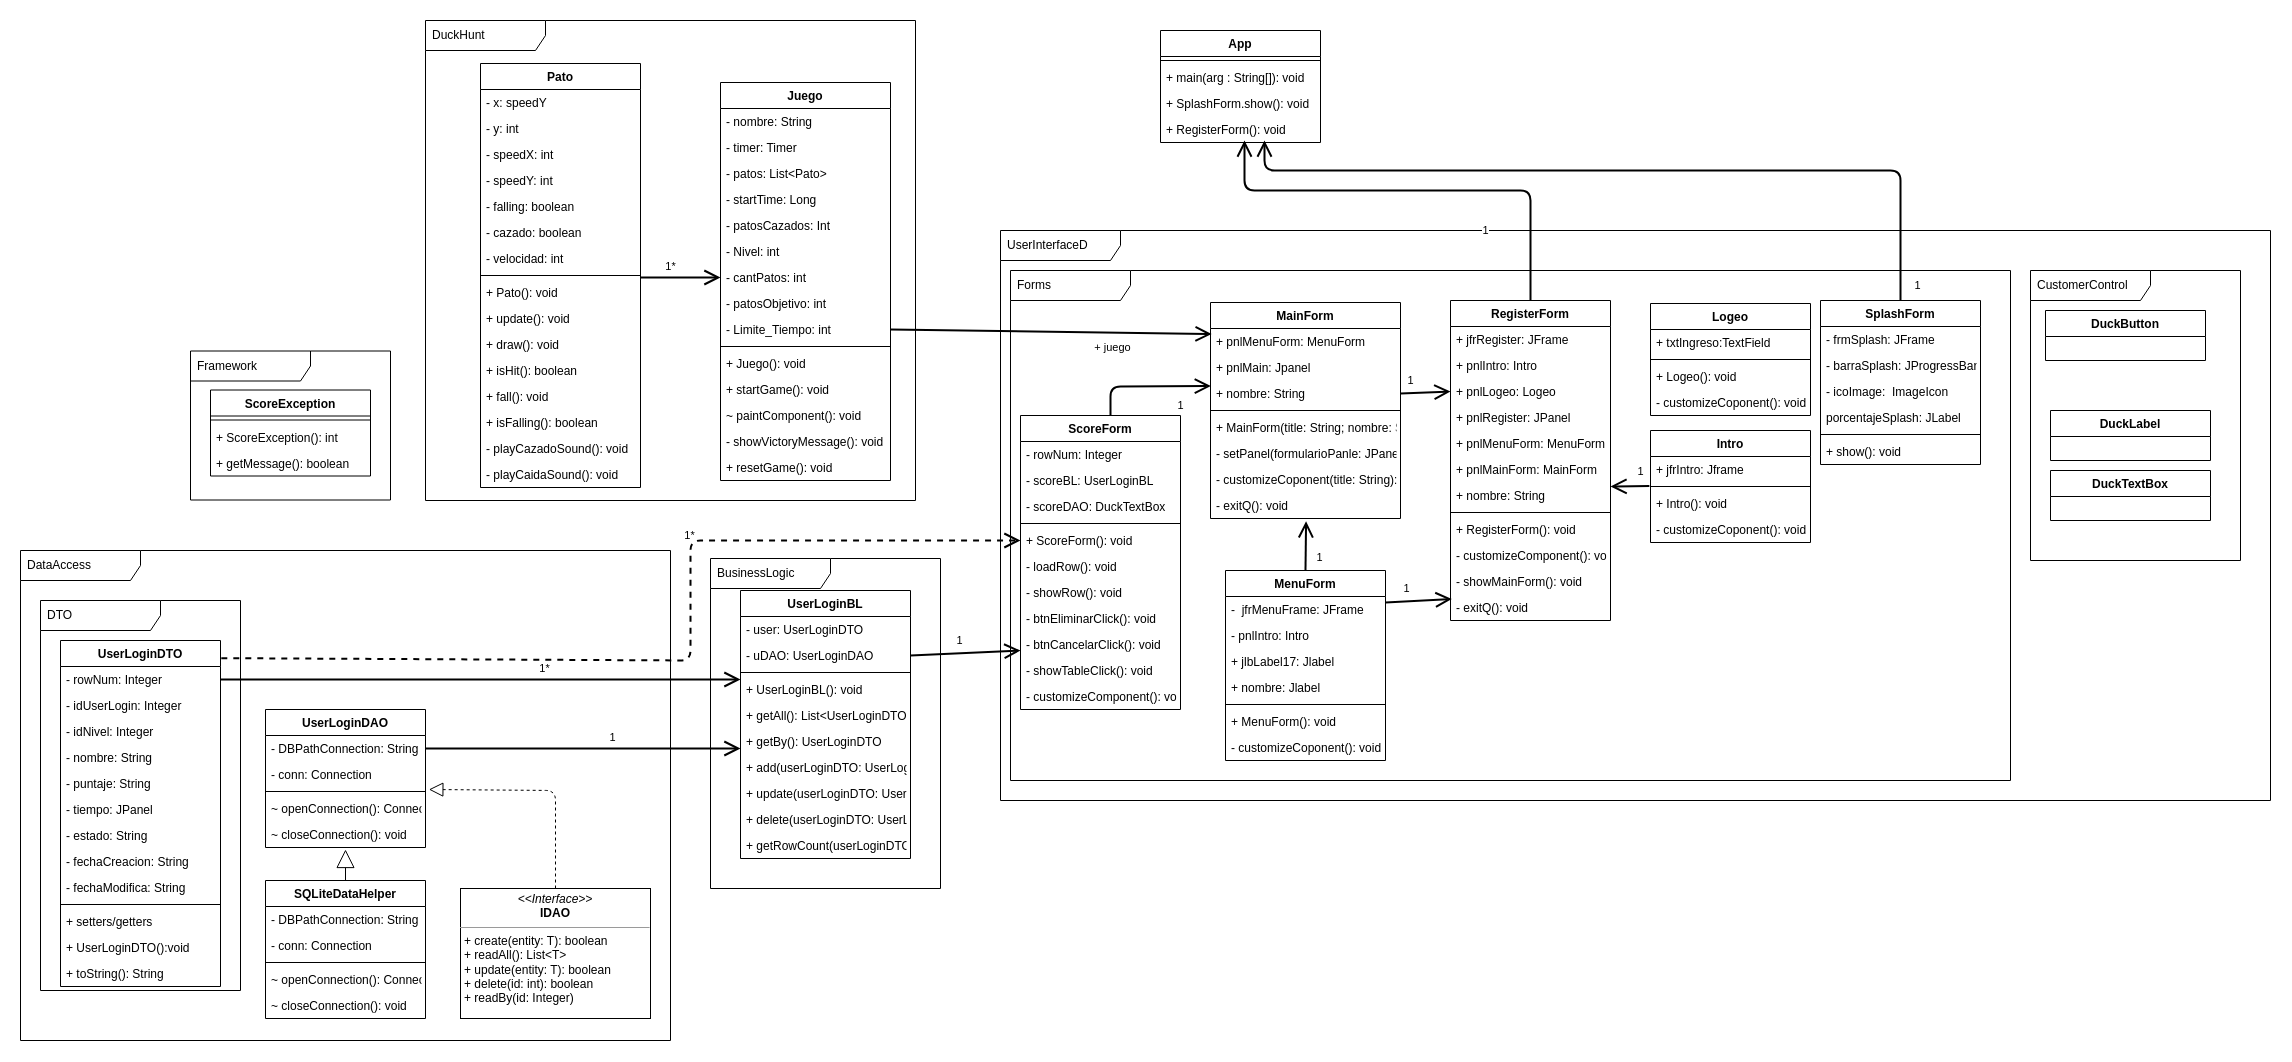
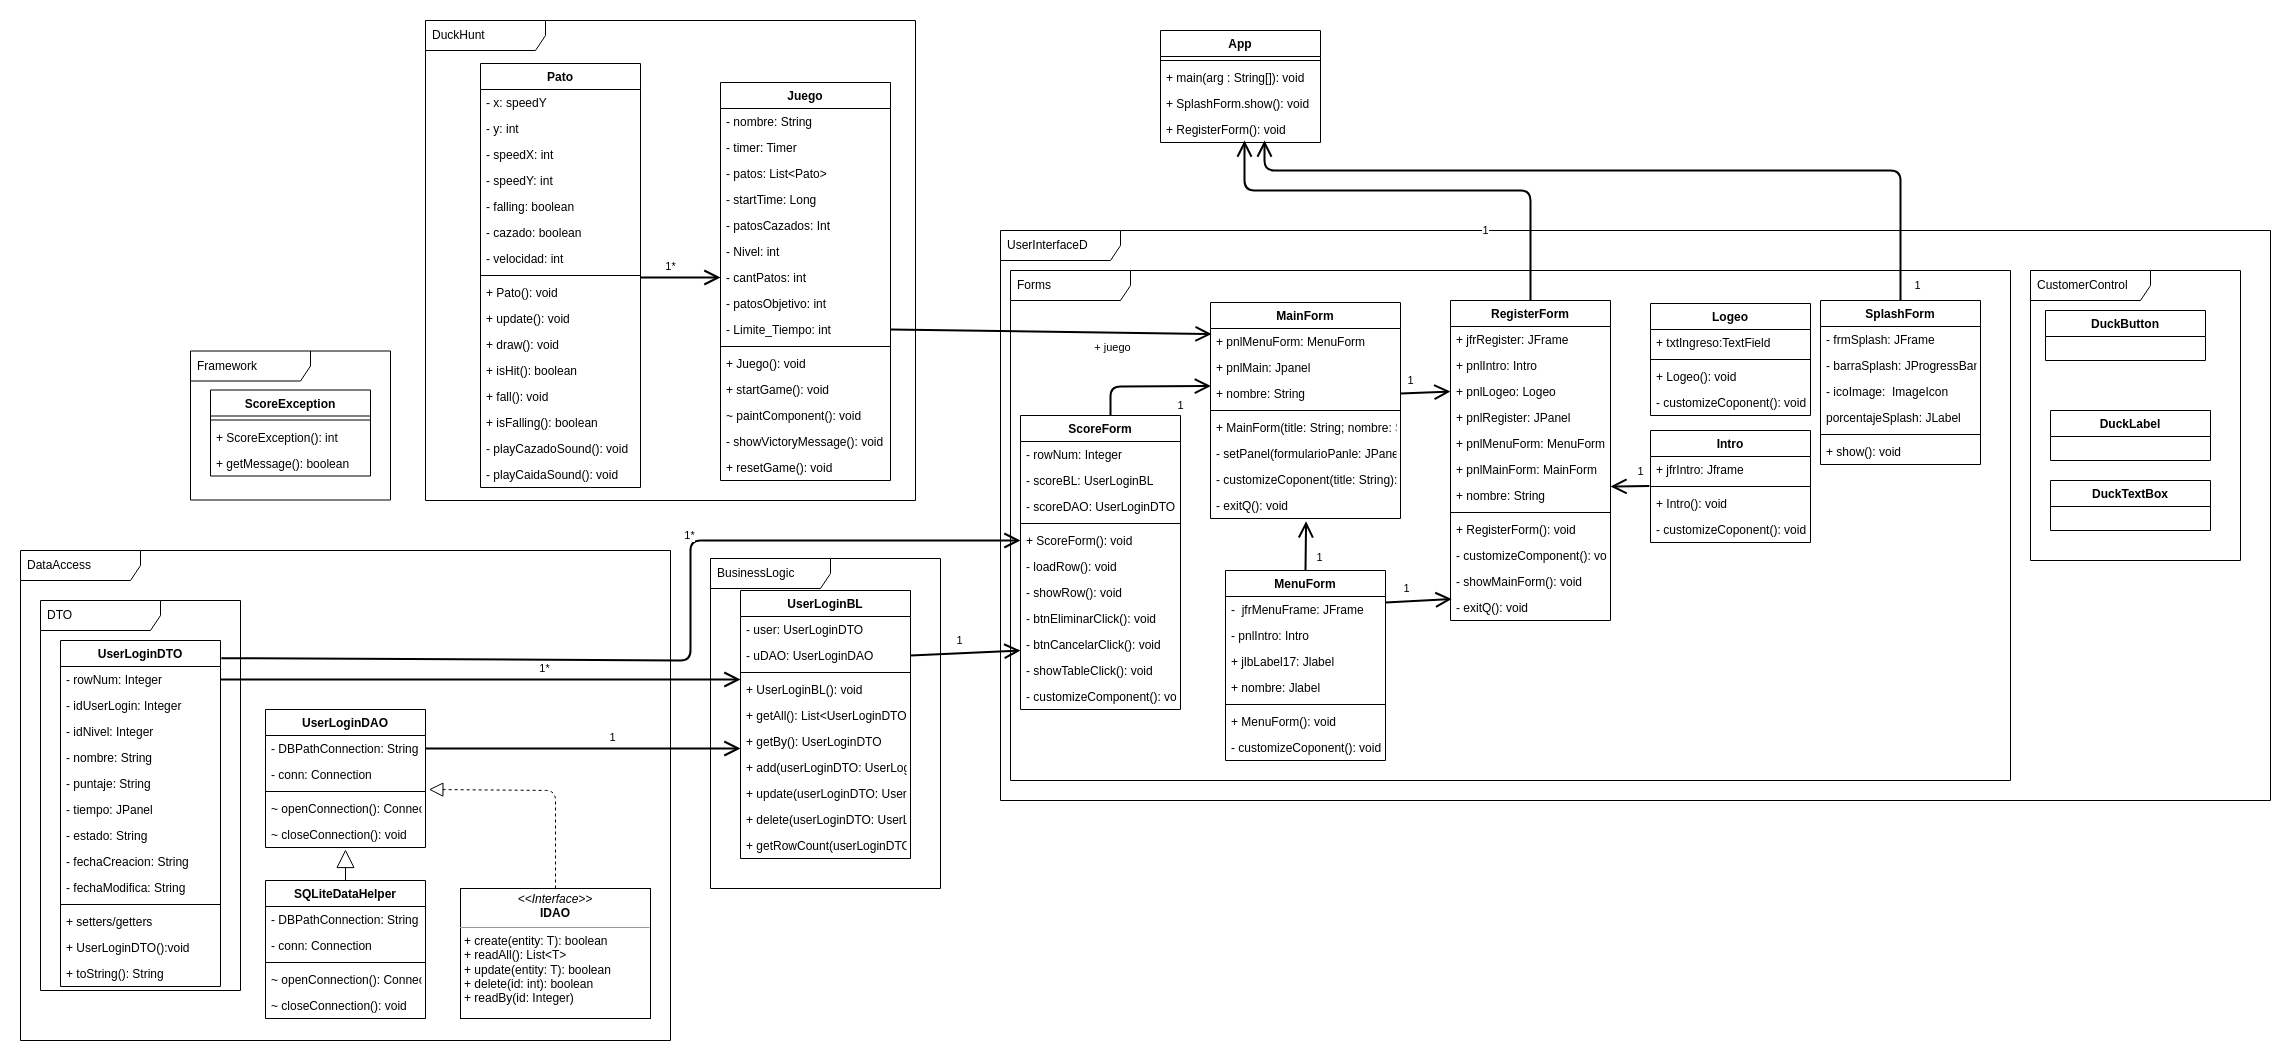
(2131, 496) -> (2131, 506)
(1099, 507) -> (1100, 507)
(666, 660) -> (666, 660)
